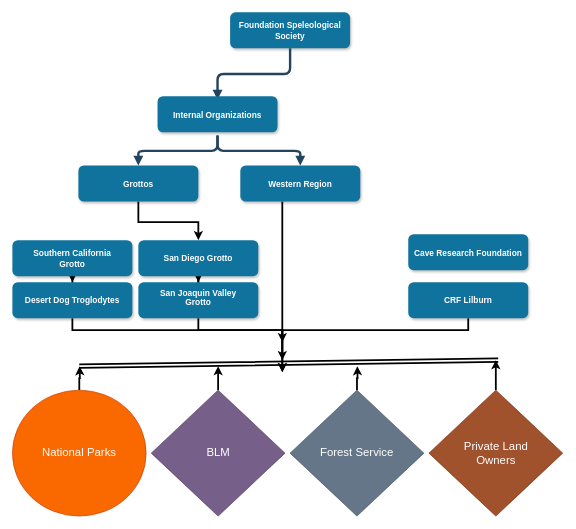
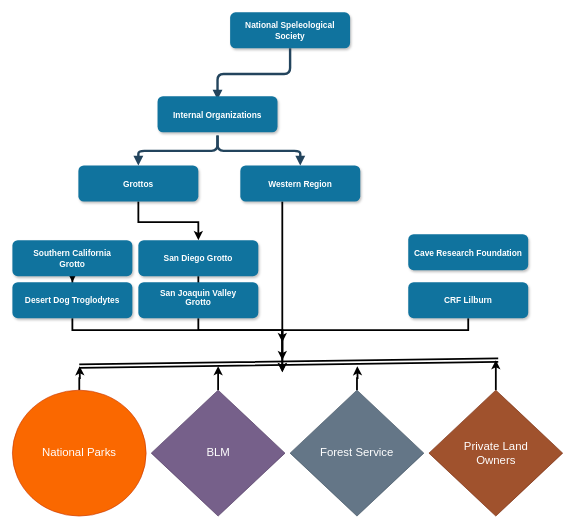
(290, 26) -> (290, 26)
(198, 274) -> none
